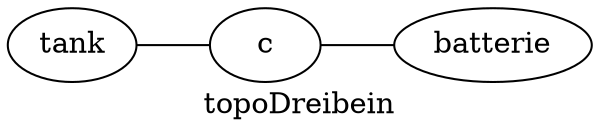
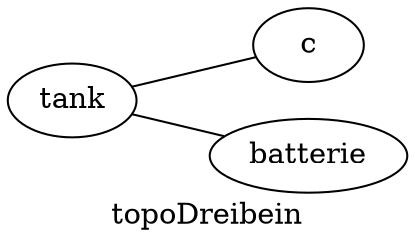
(357, 45) -> (178, 125)
